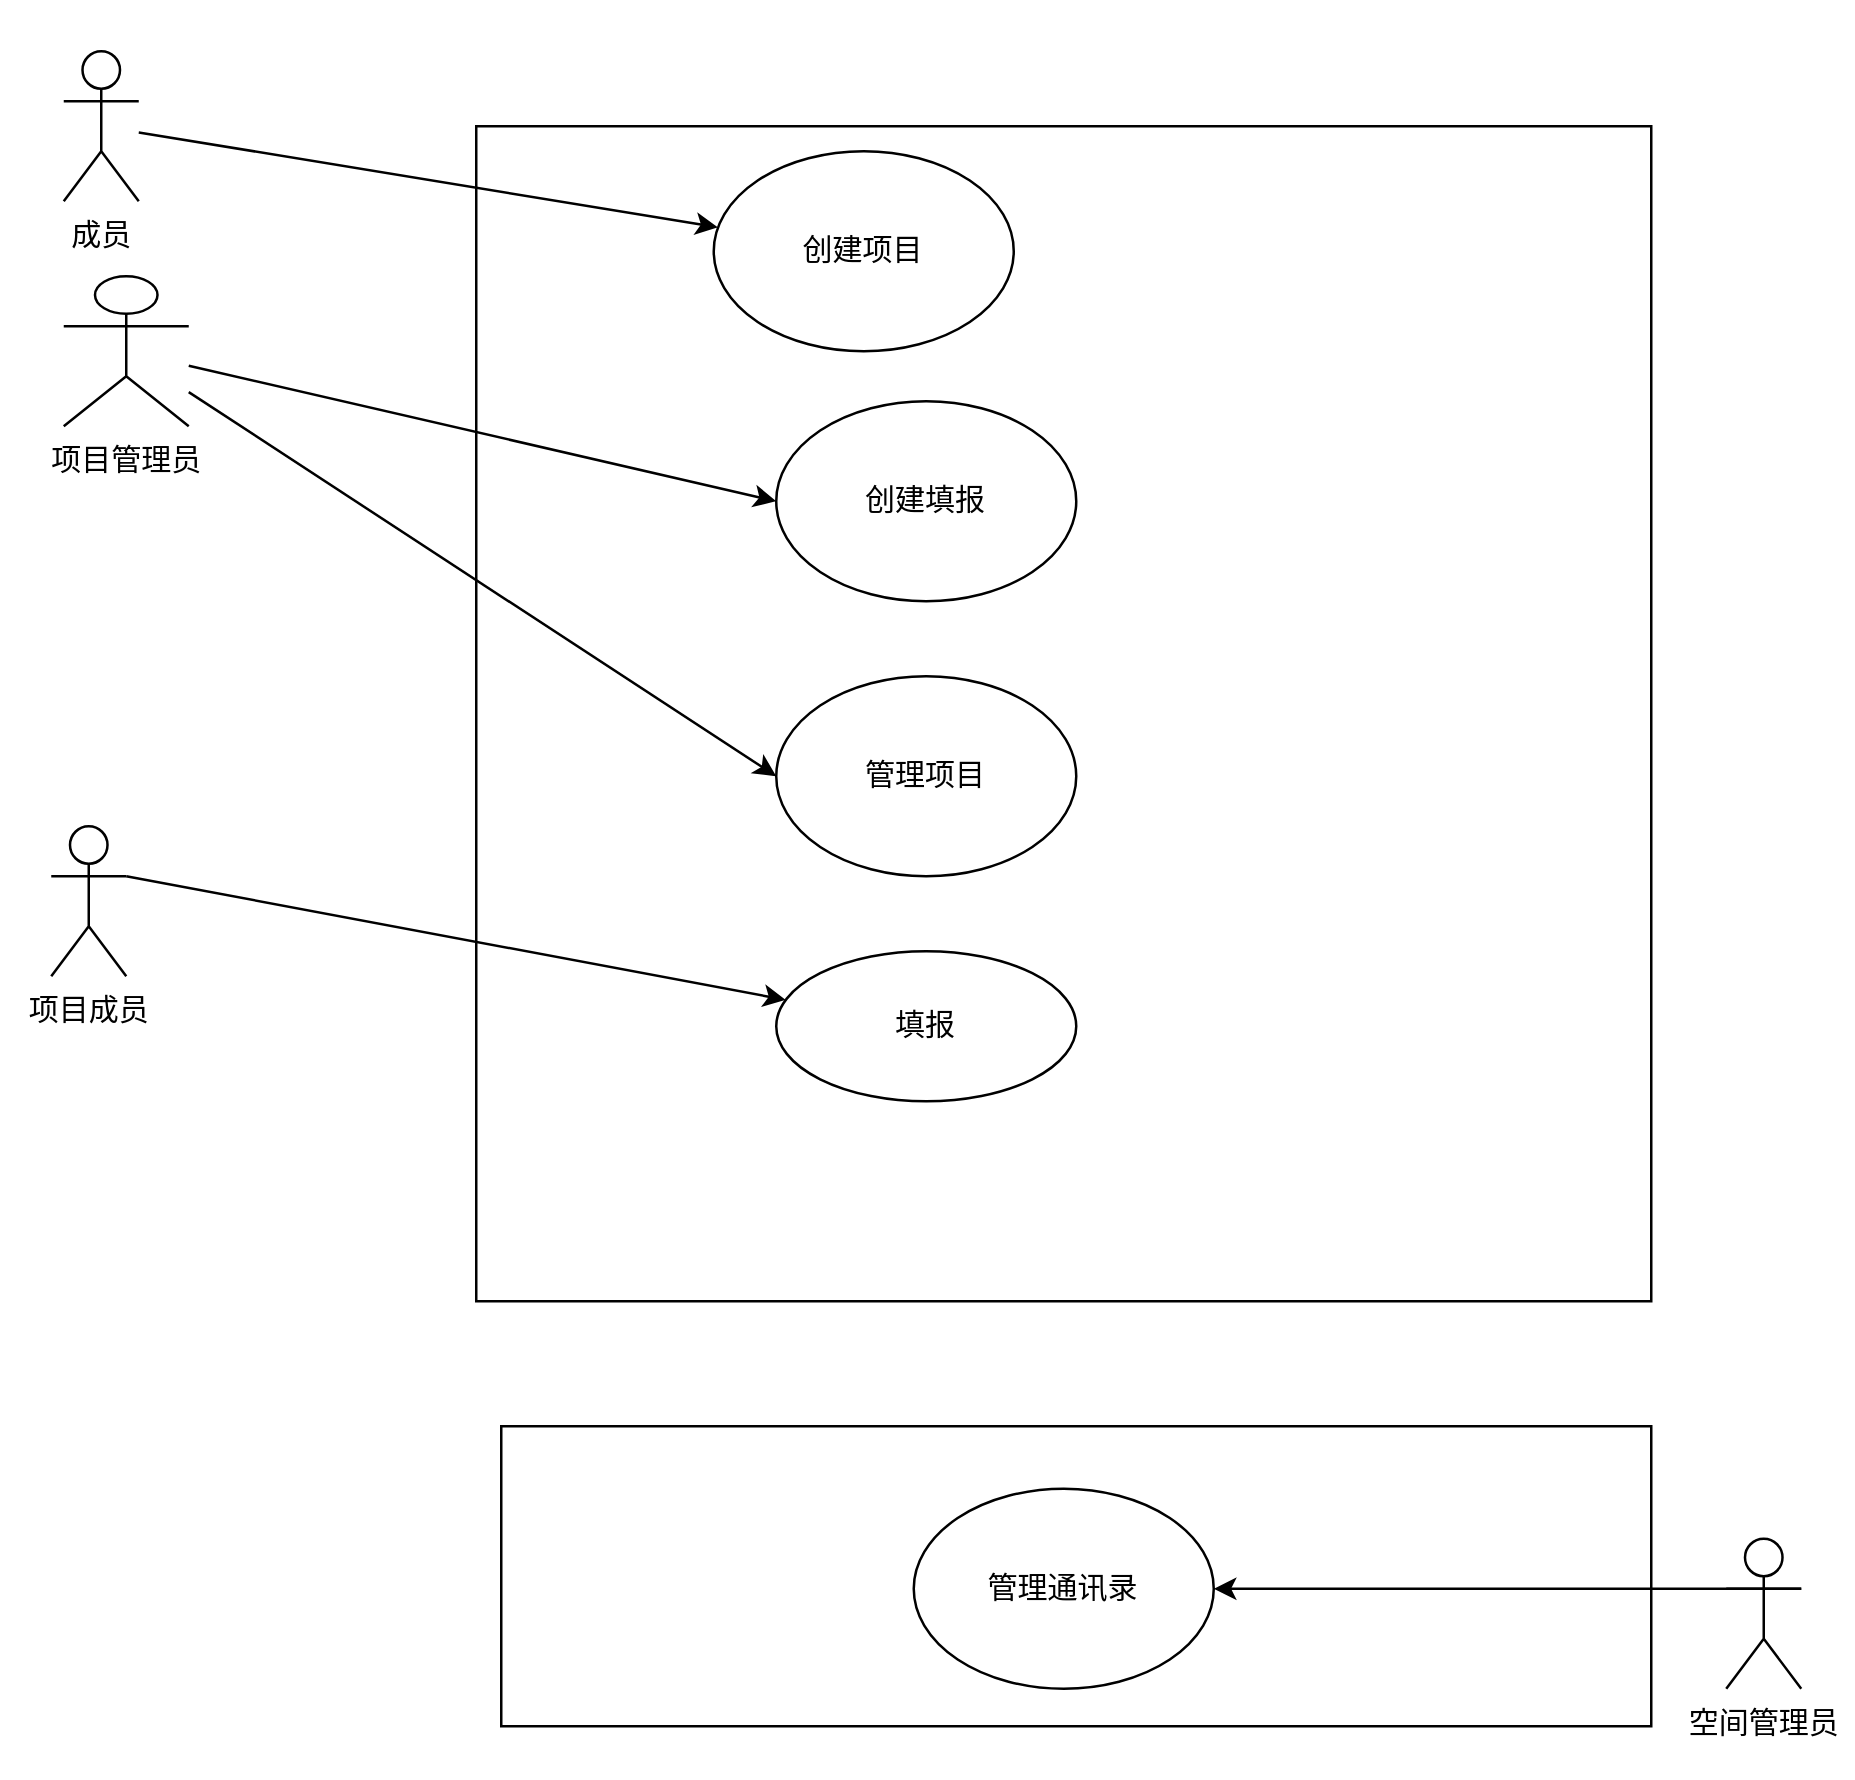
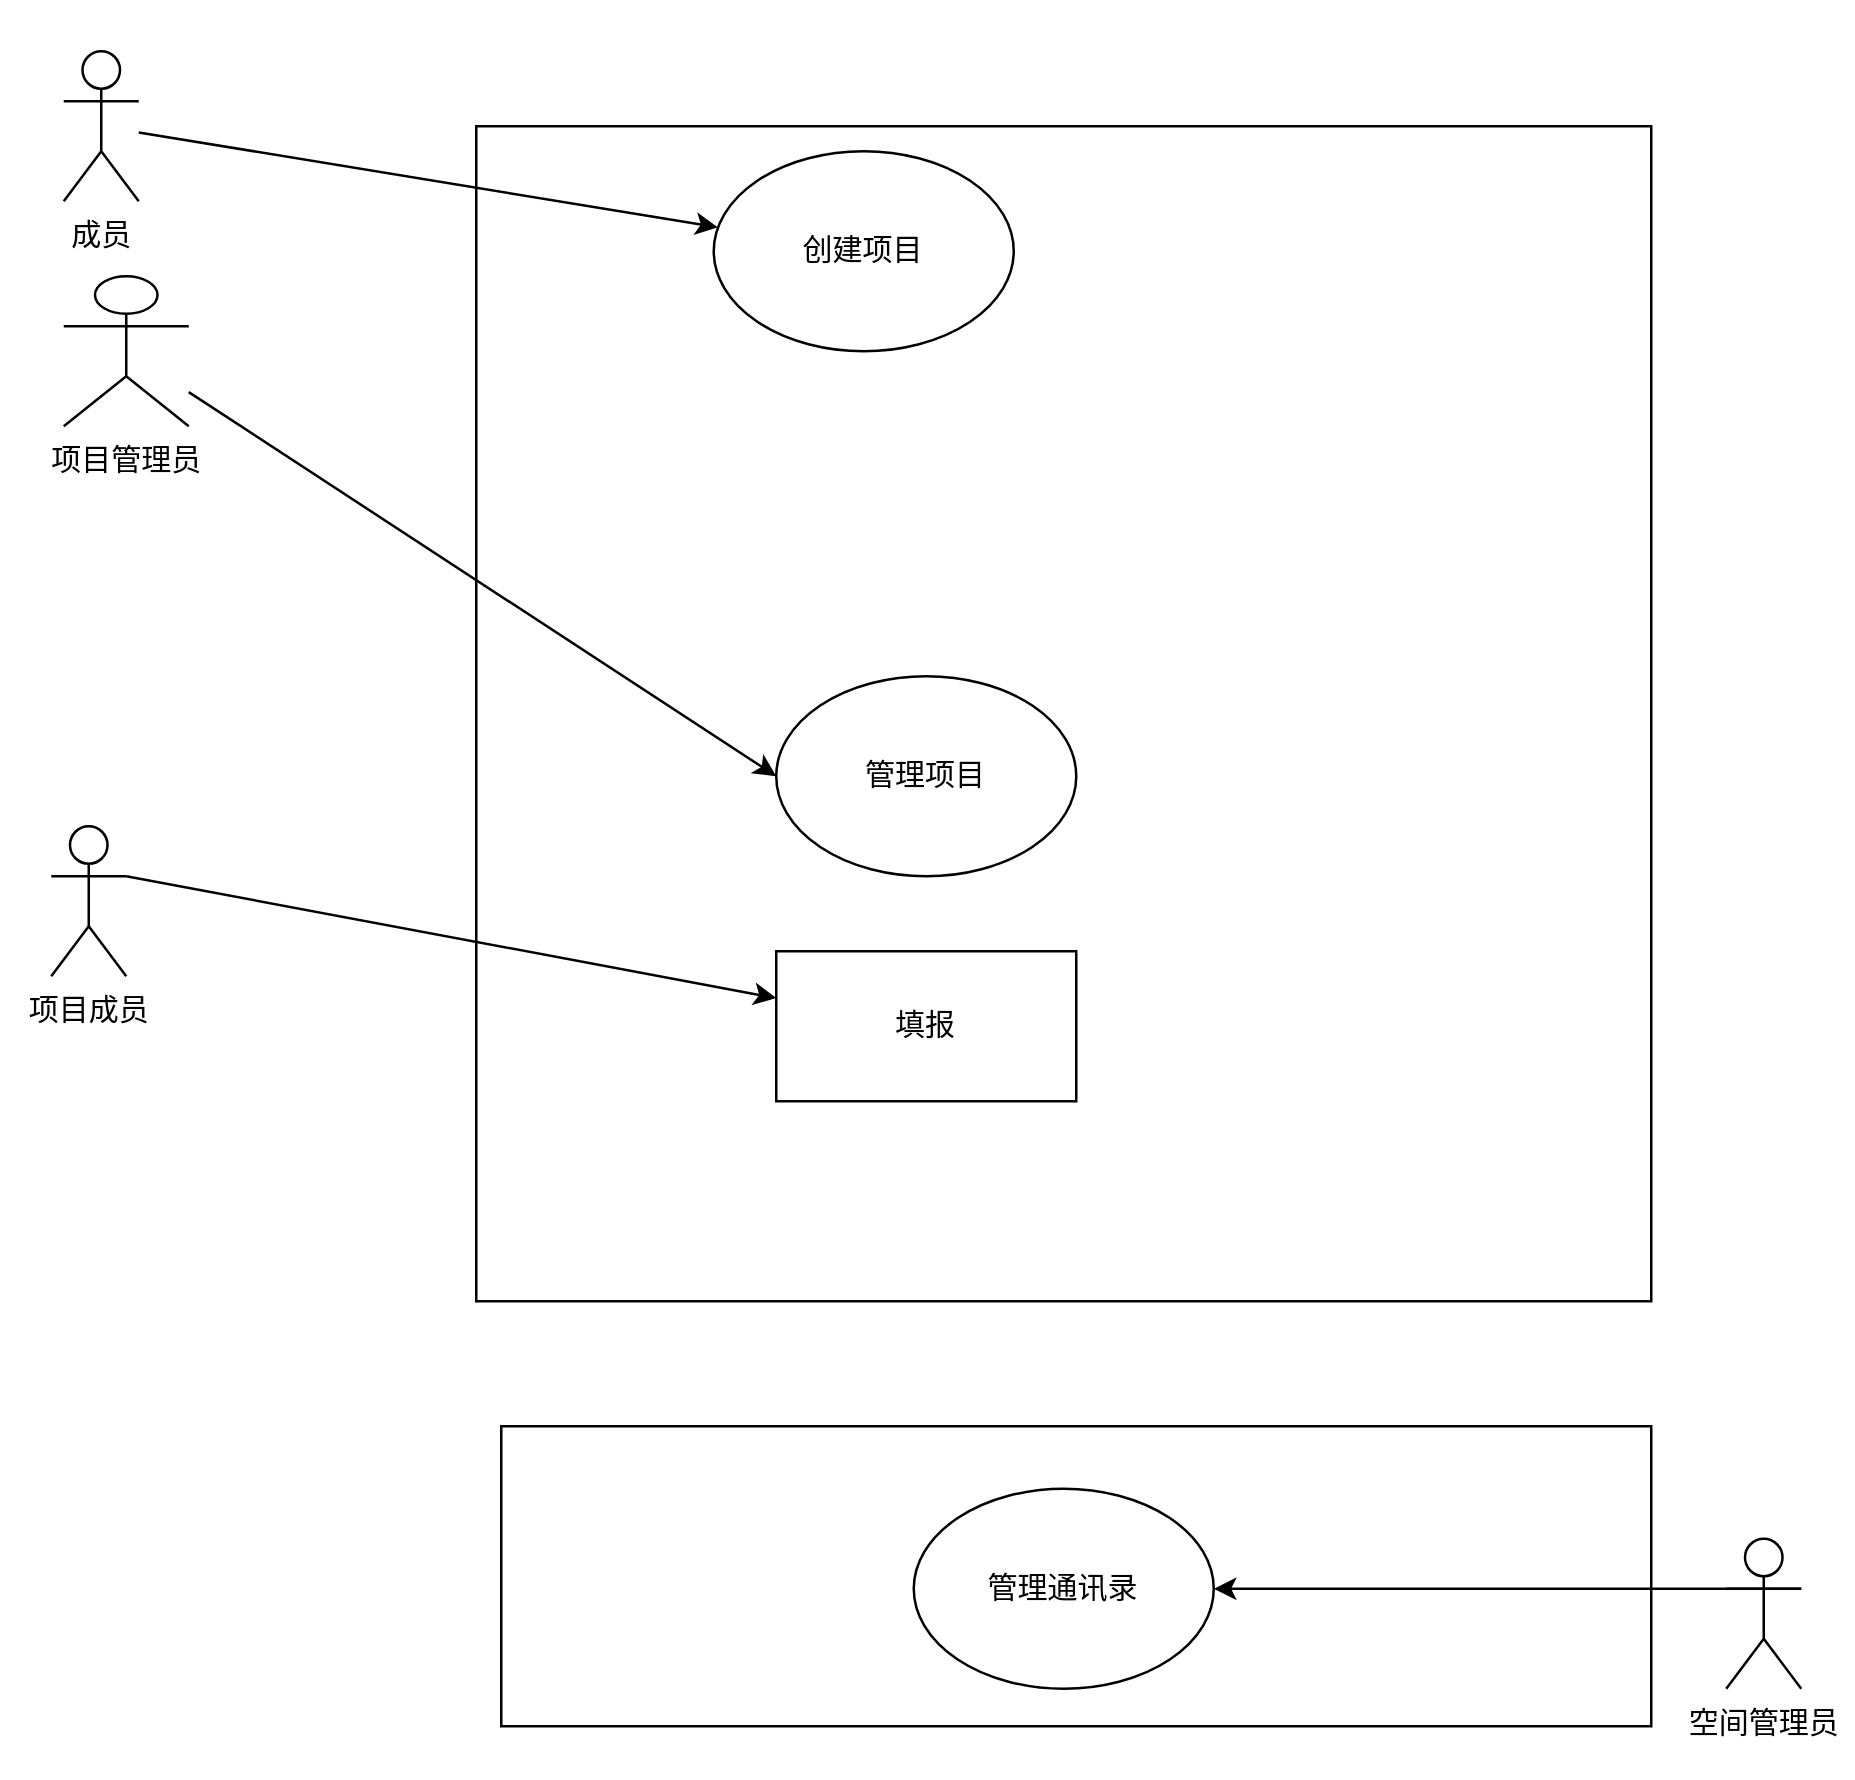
(474, 432) -> none
(926, 501) -> none
(926, 1026) -> (926, 1026)
